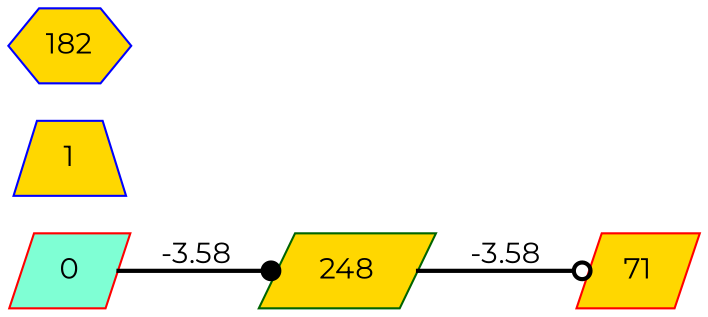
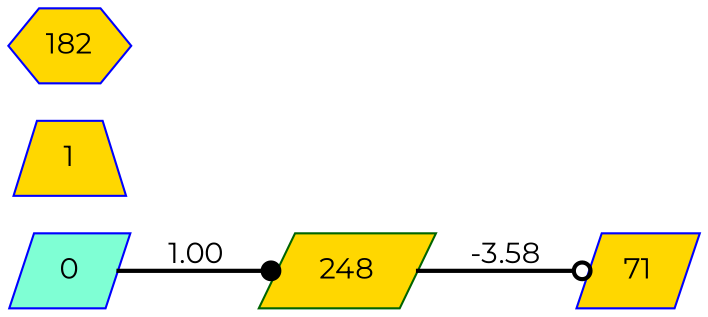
(196, 255) -> (196, 255)
(70, 271) -> (70, 271)
(638, 271) -> (638, 271)
